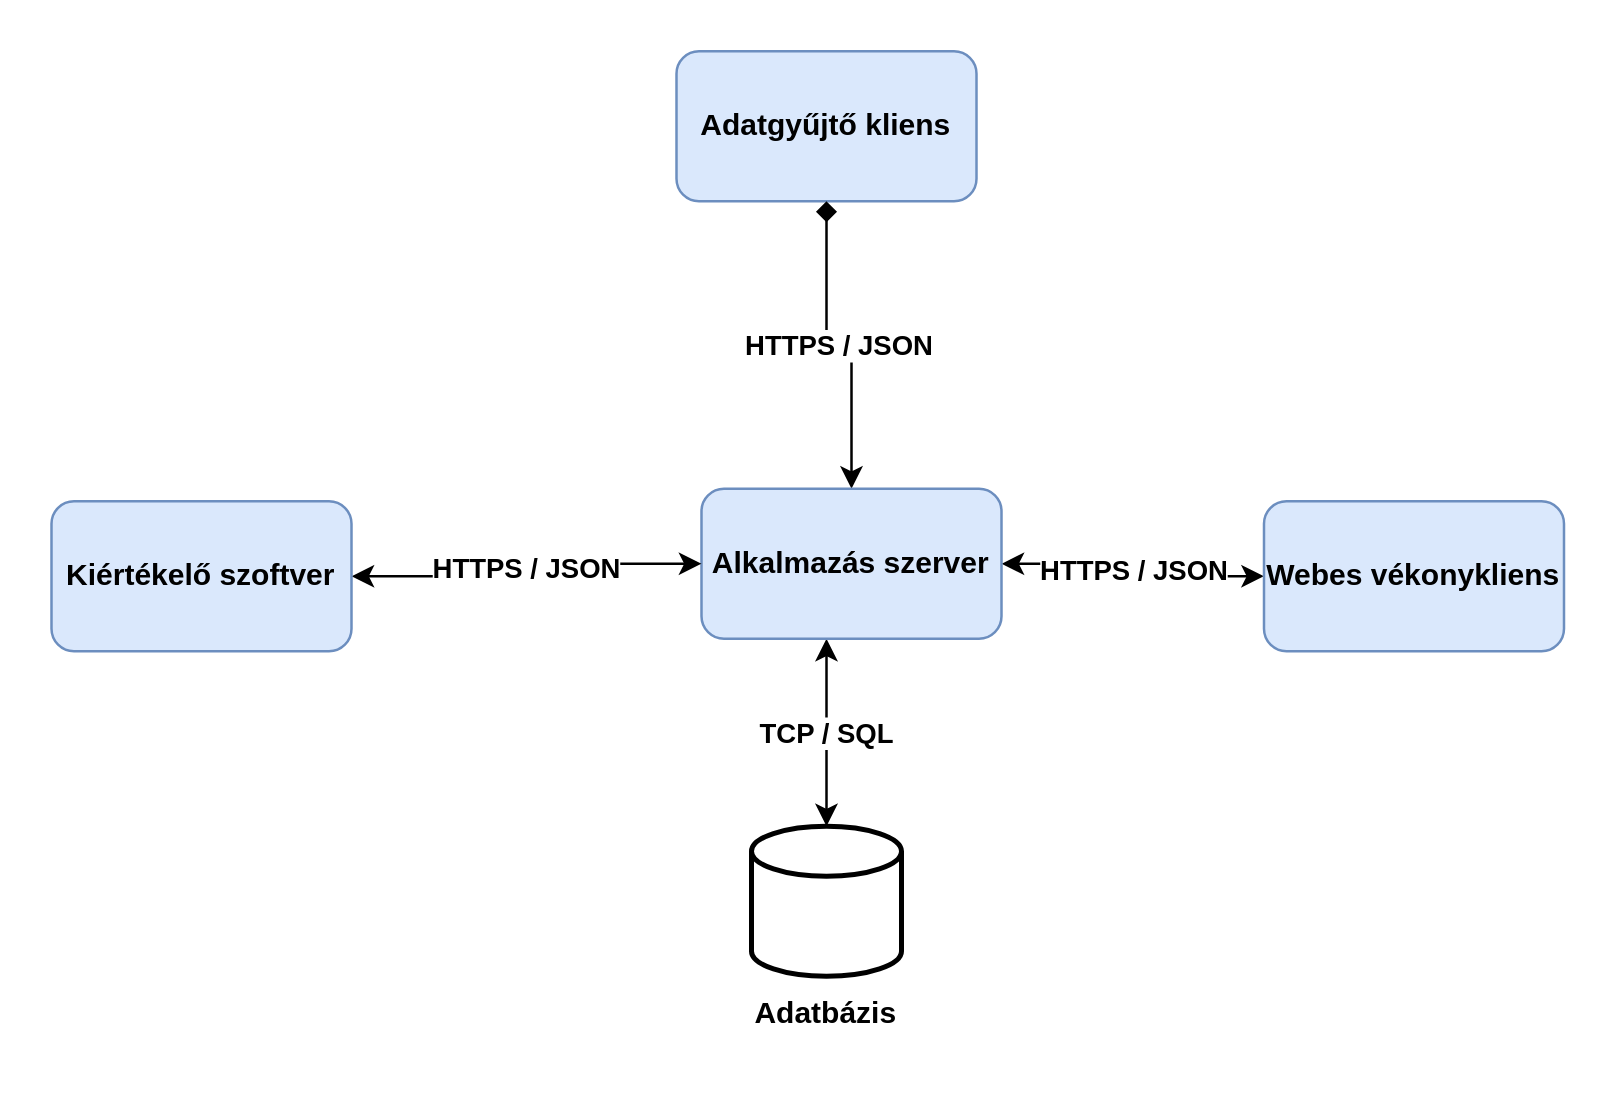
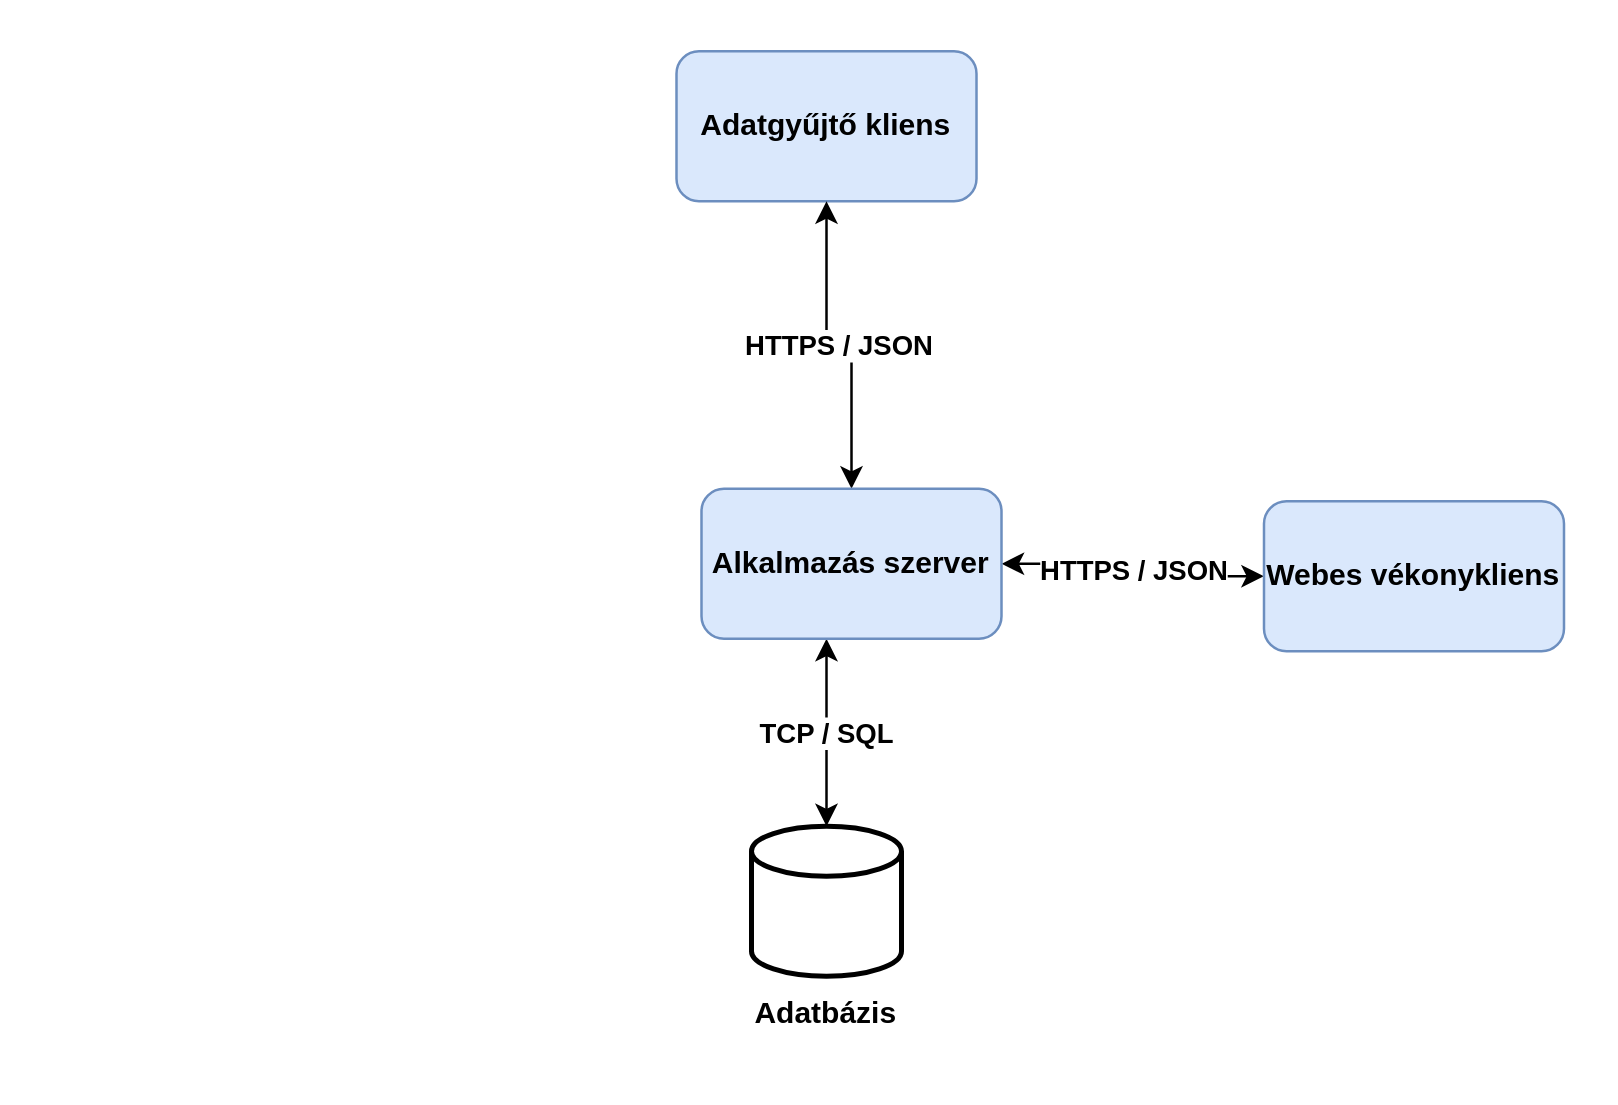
(826, 222) -> (826, 220)
(619, 564) -> none
(201, 576) -> none
